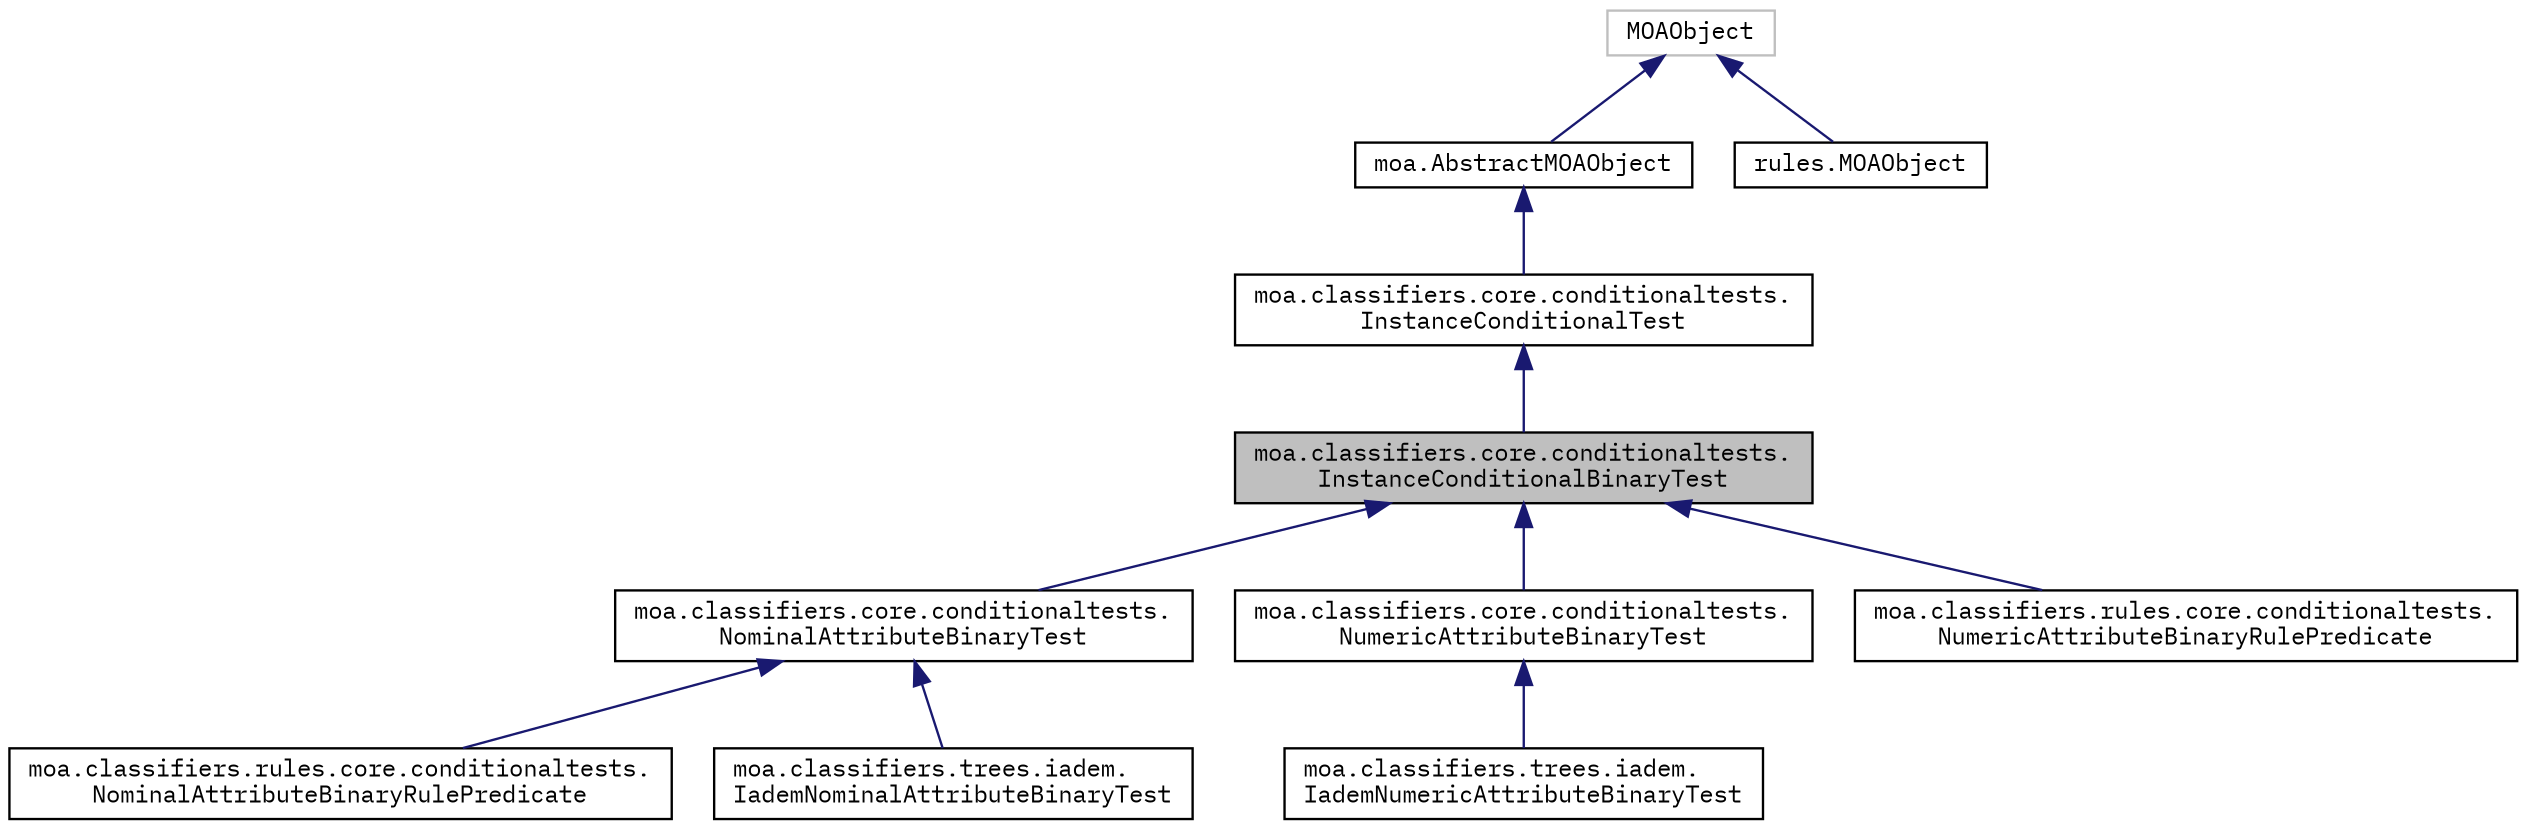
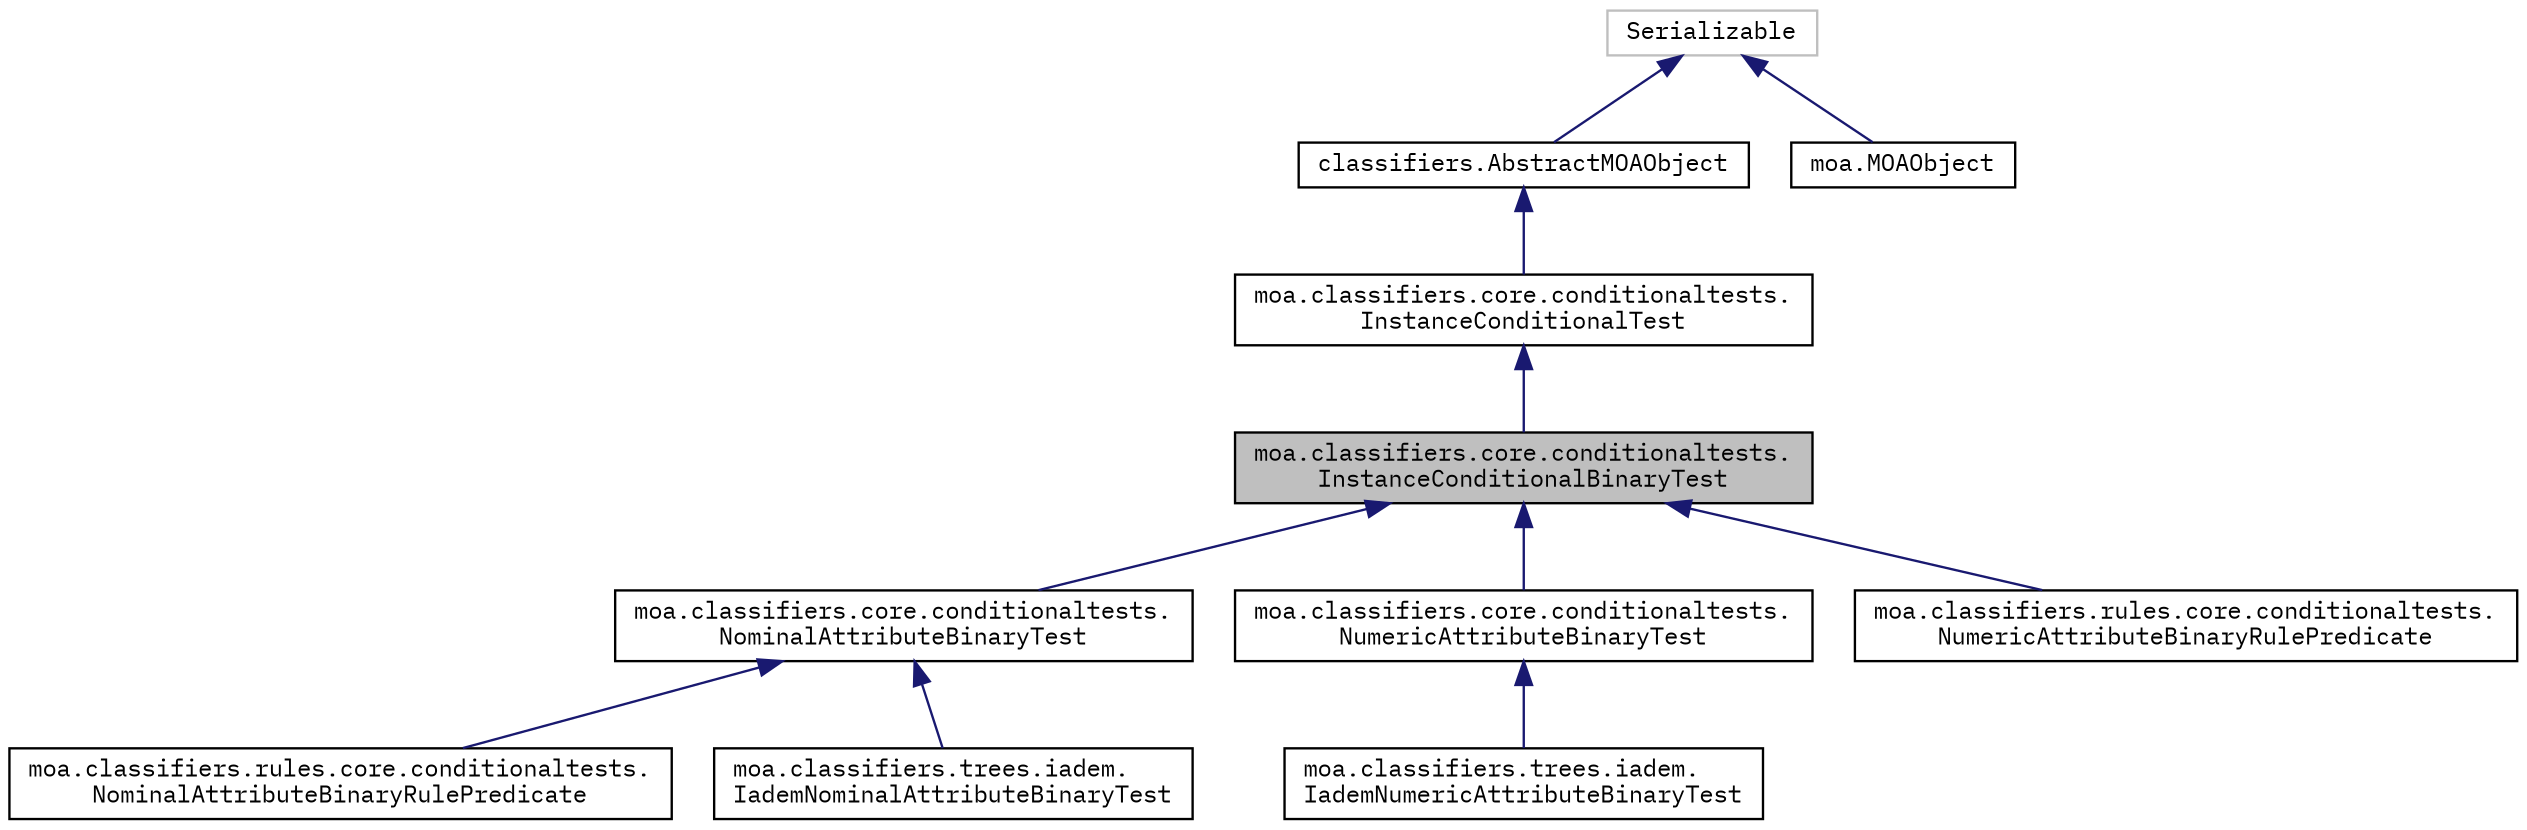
(1691, 33) -> (1712, 33)
(1524, 165) -> (1524, 165)
(1861, 165) -> (1903, 165)
